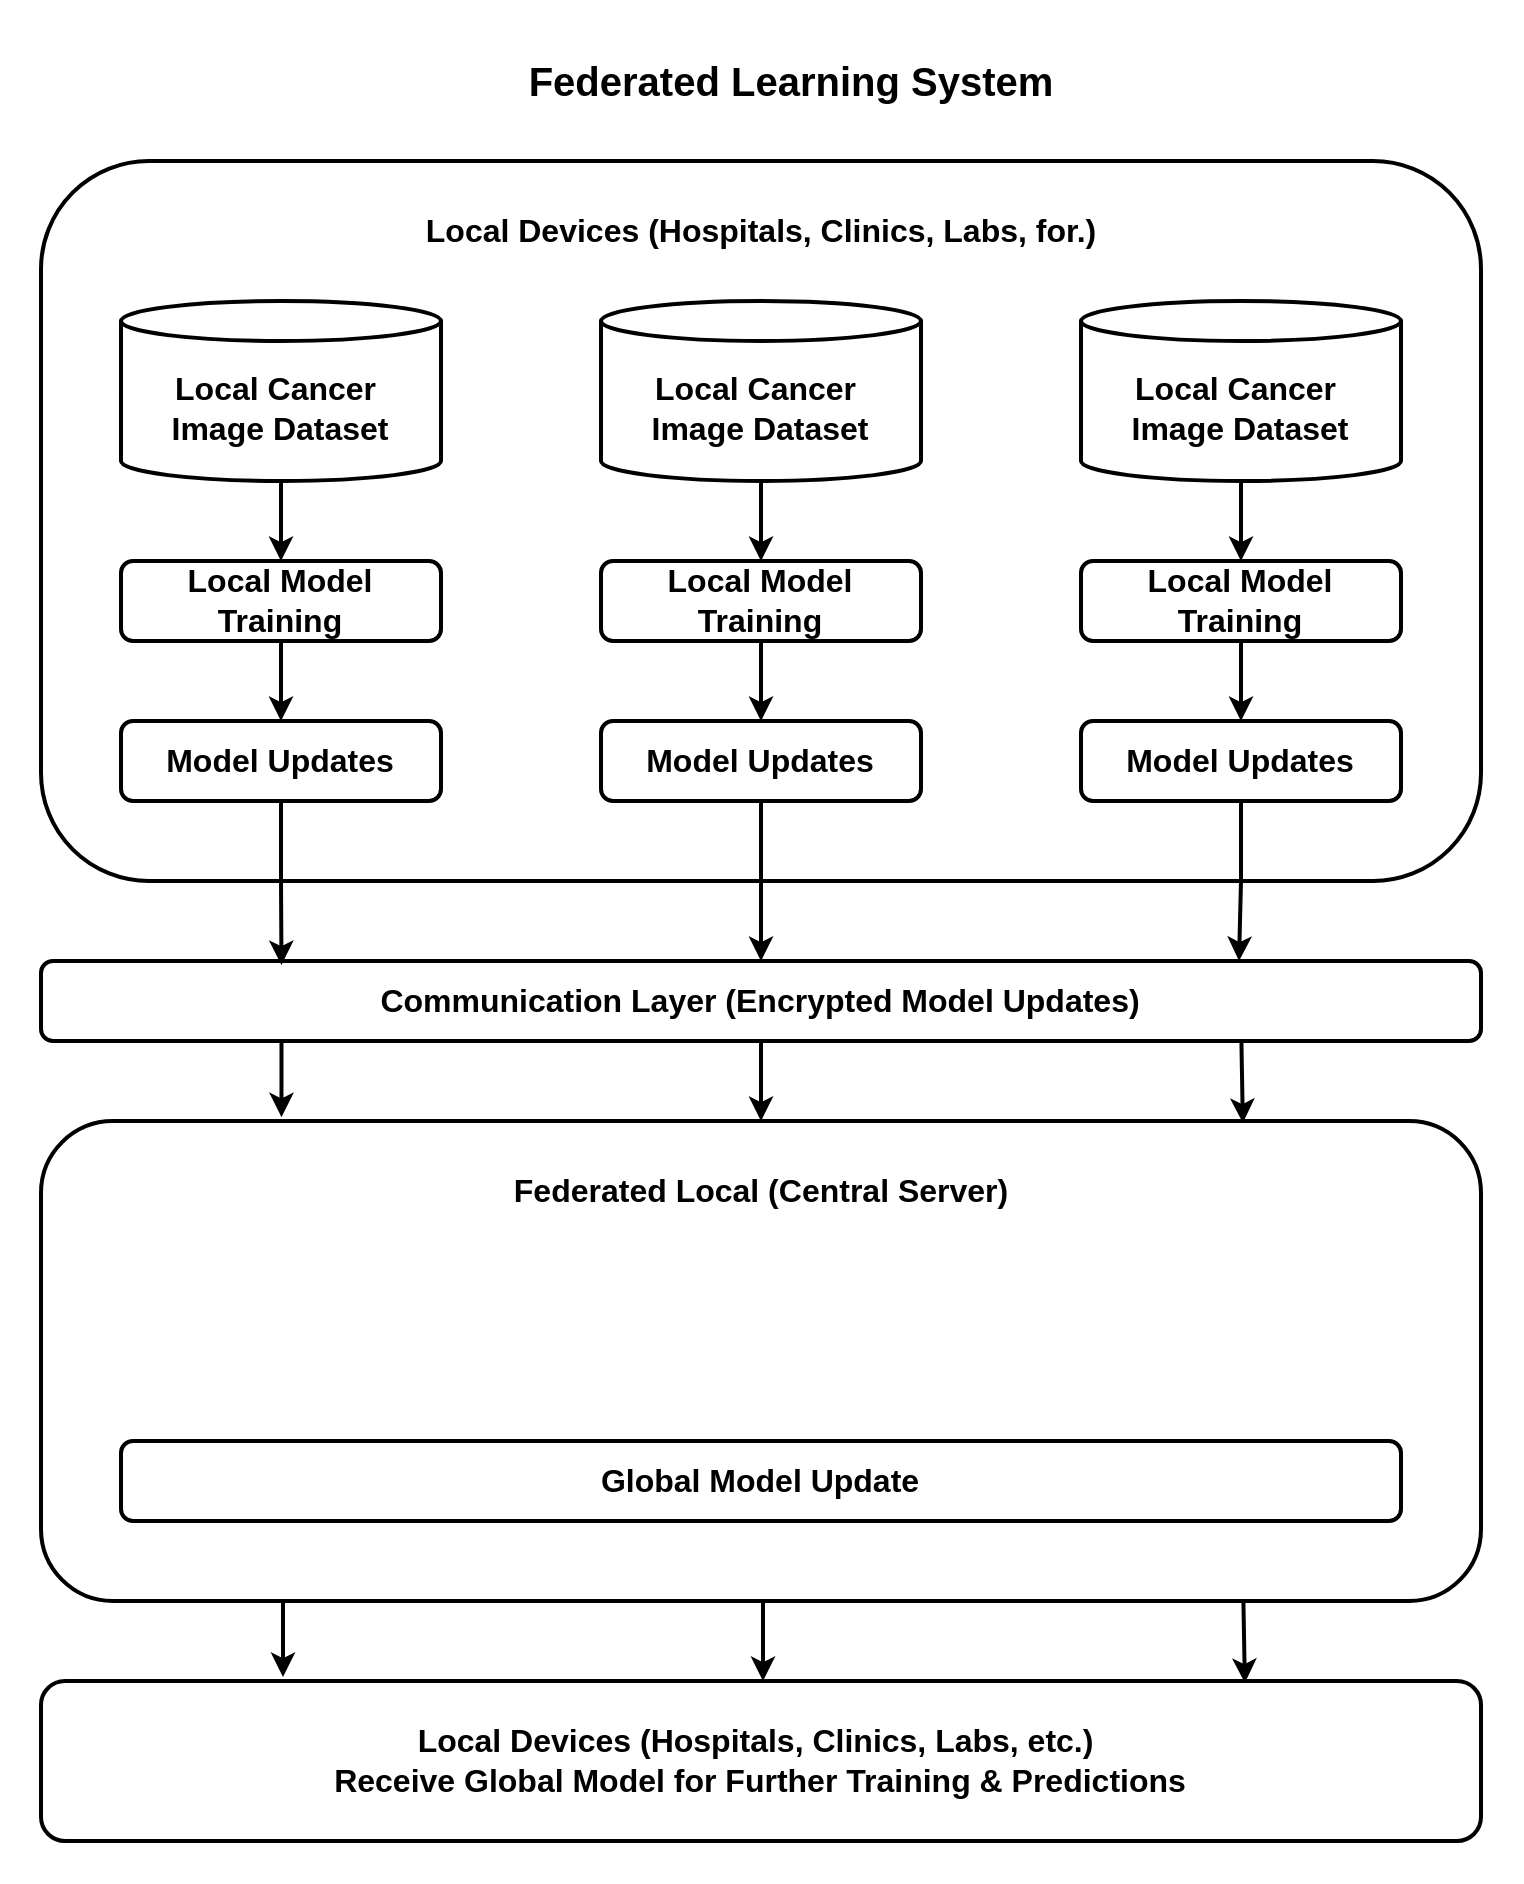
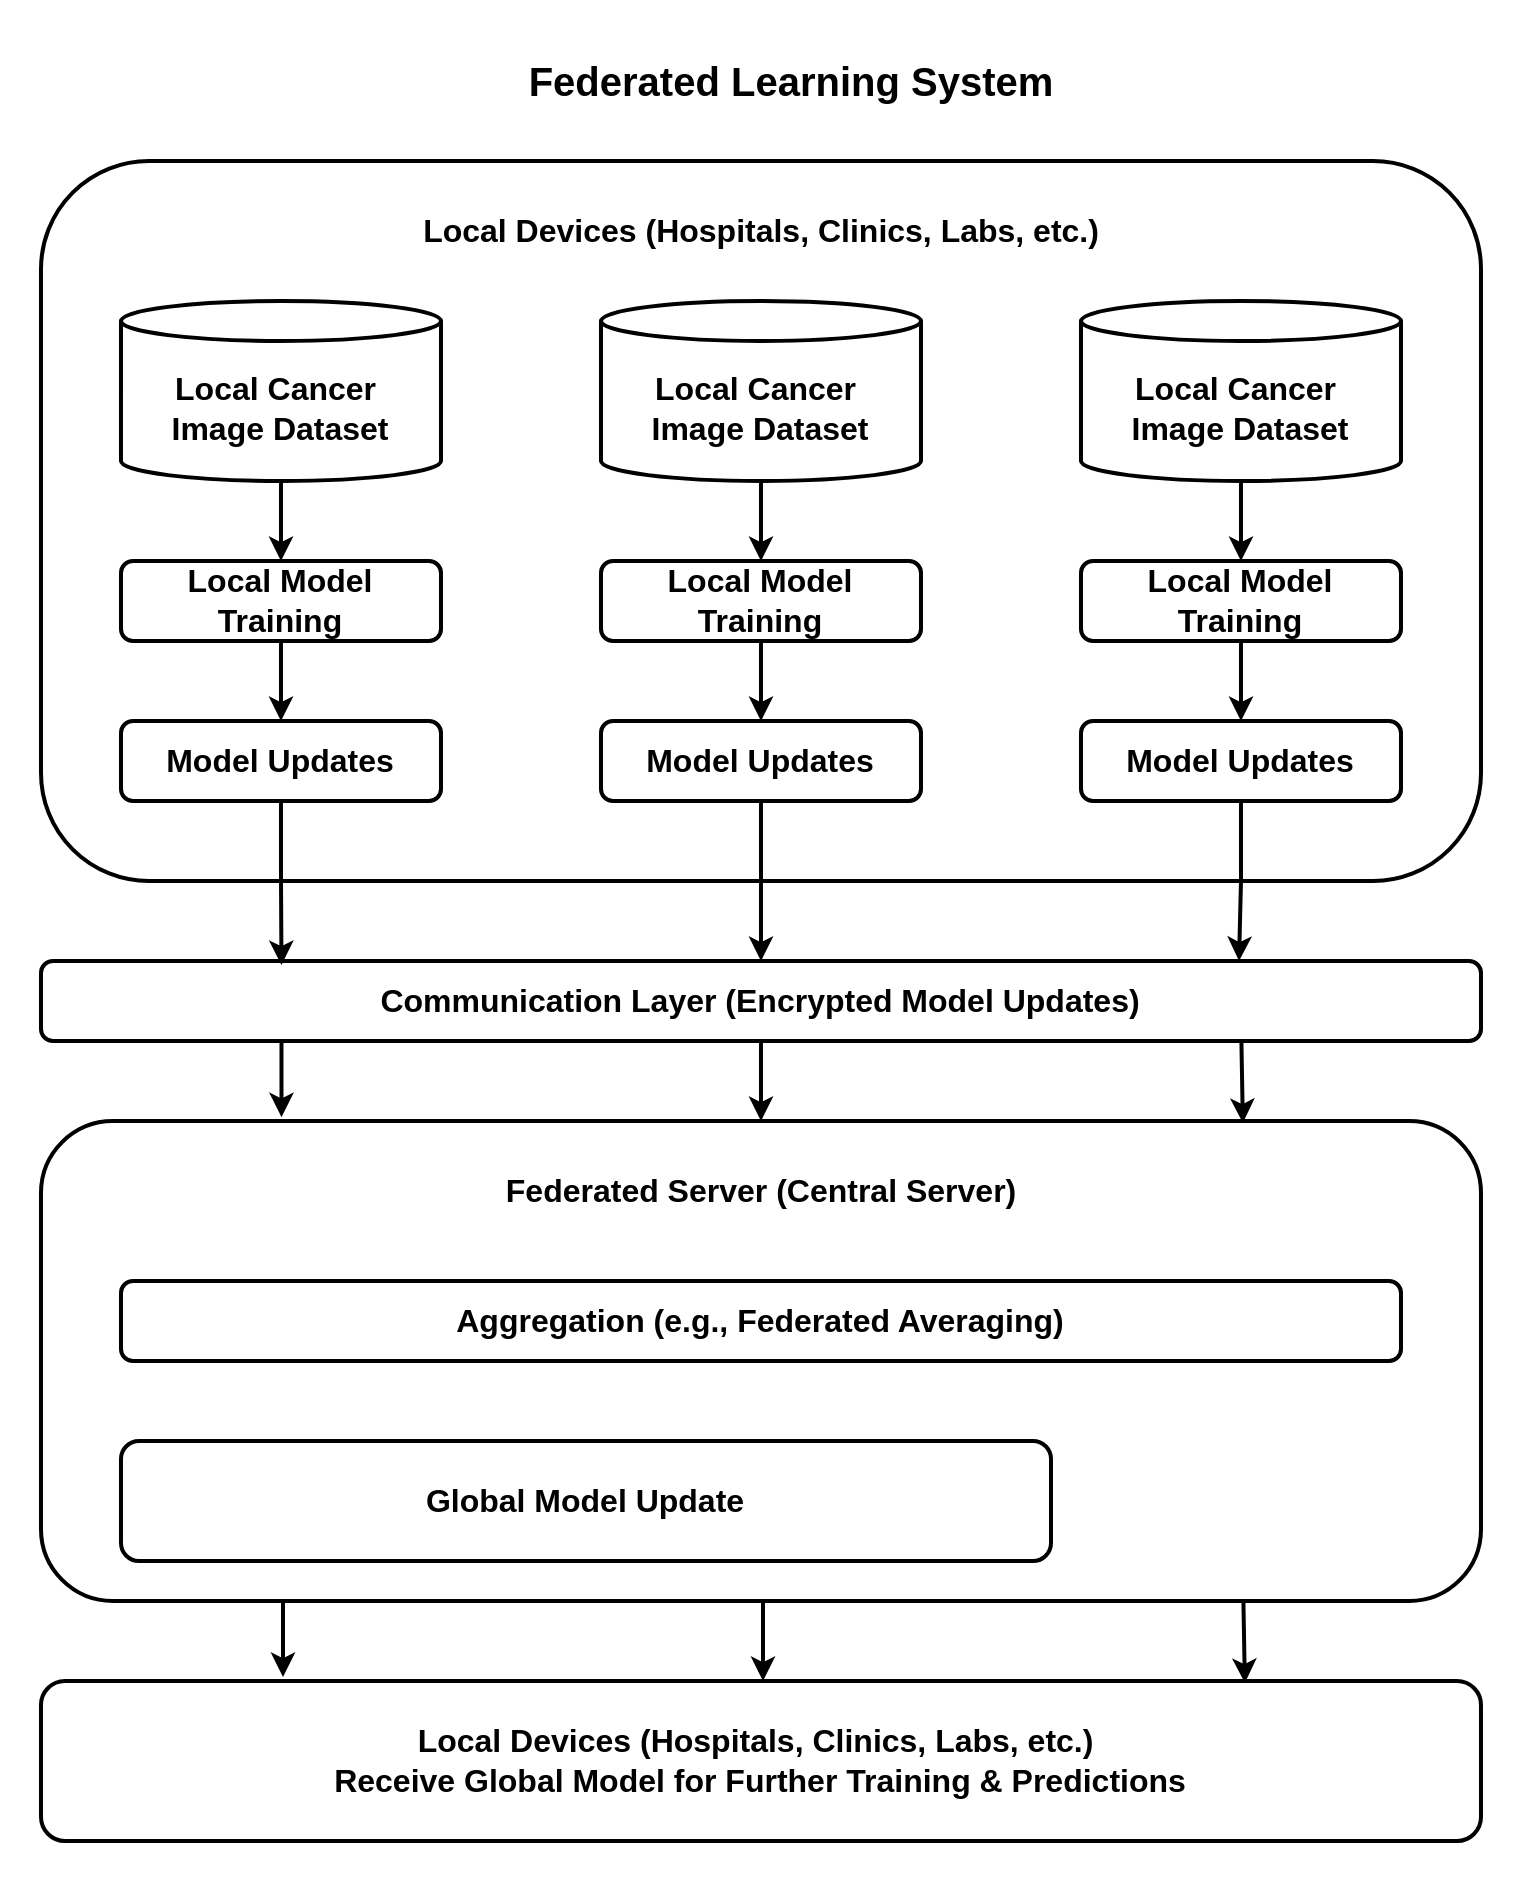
(762, 231) -> (762, 231)
(762, 1191) -> (762, 1191)
none -> (761, 1321)
(761, 1481) -> (586, 1501)
